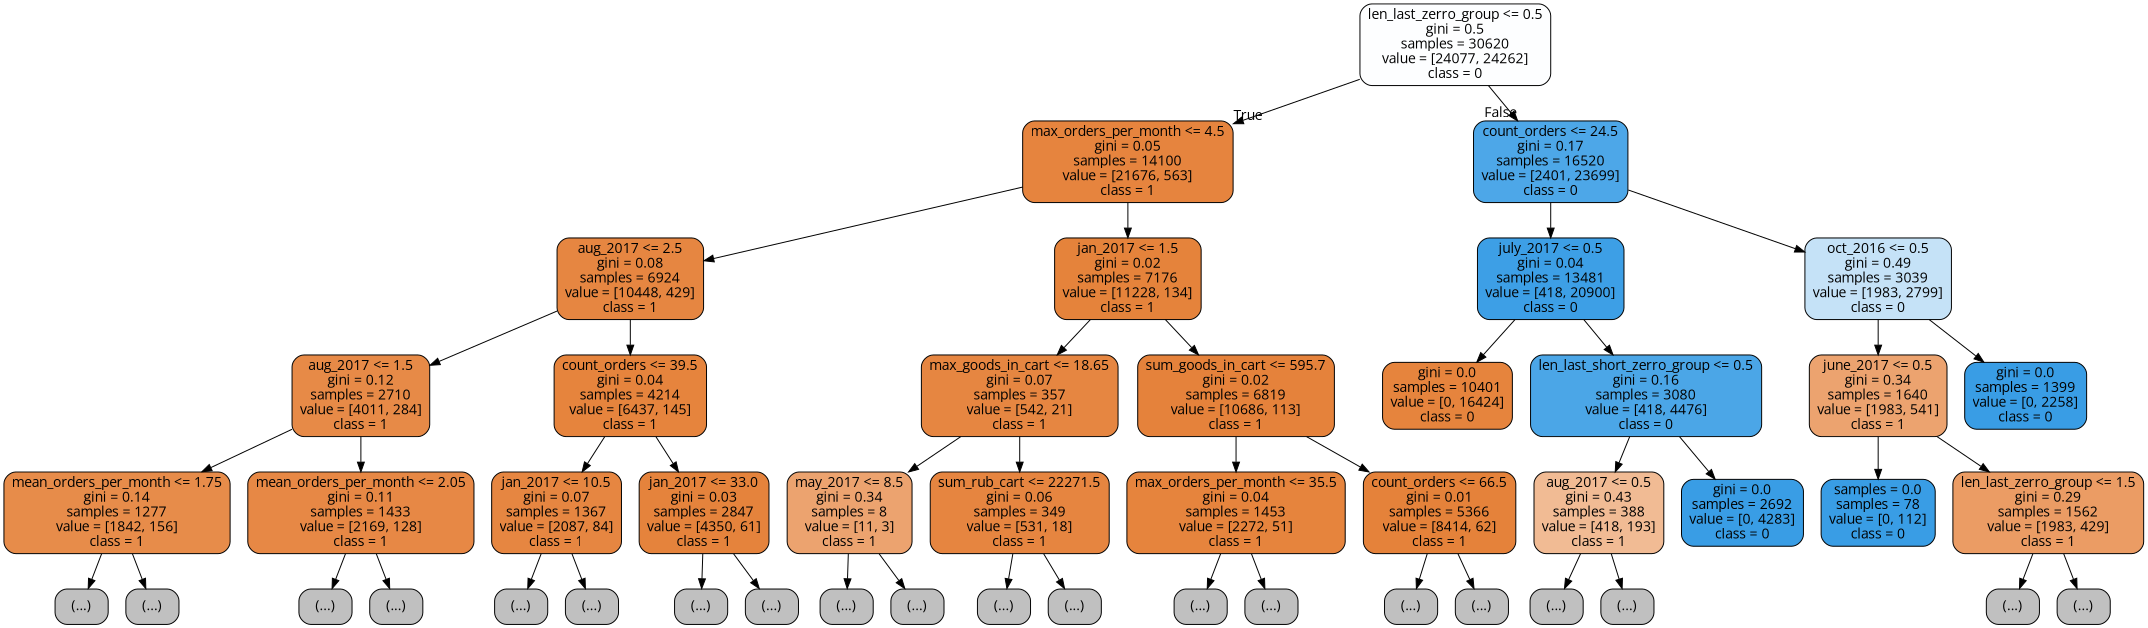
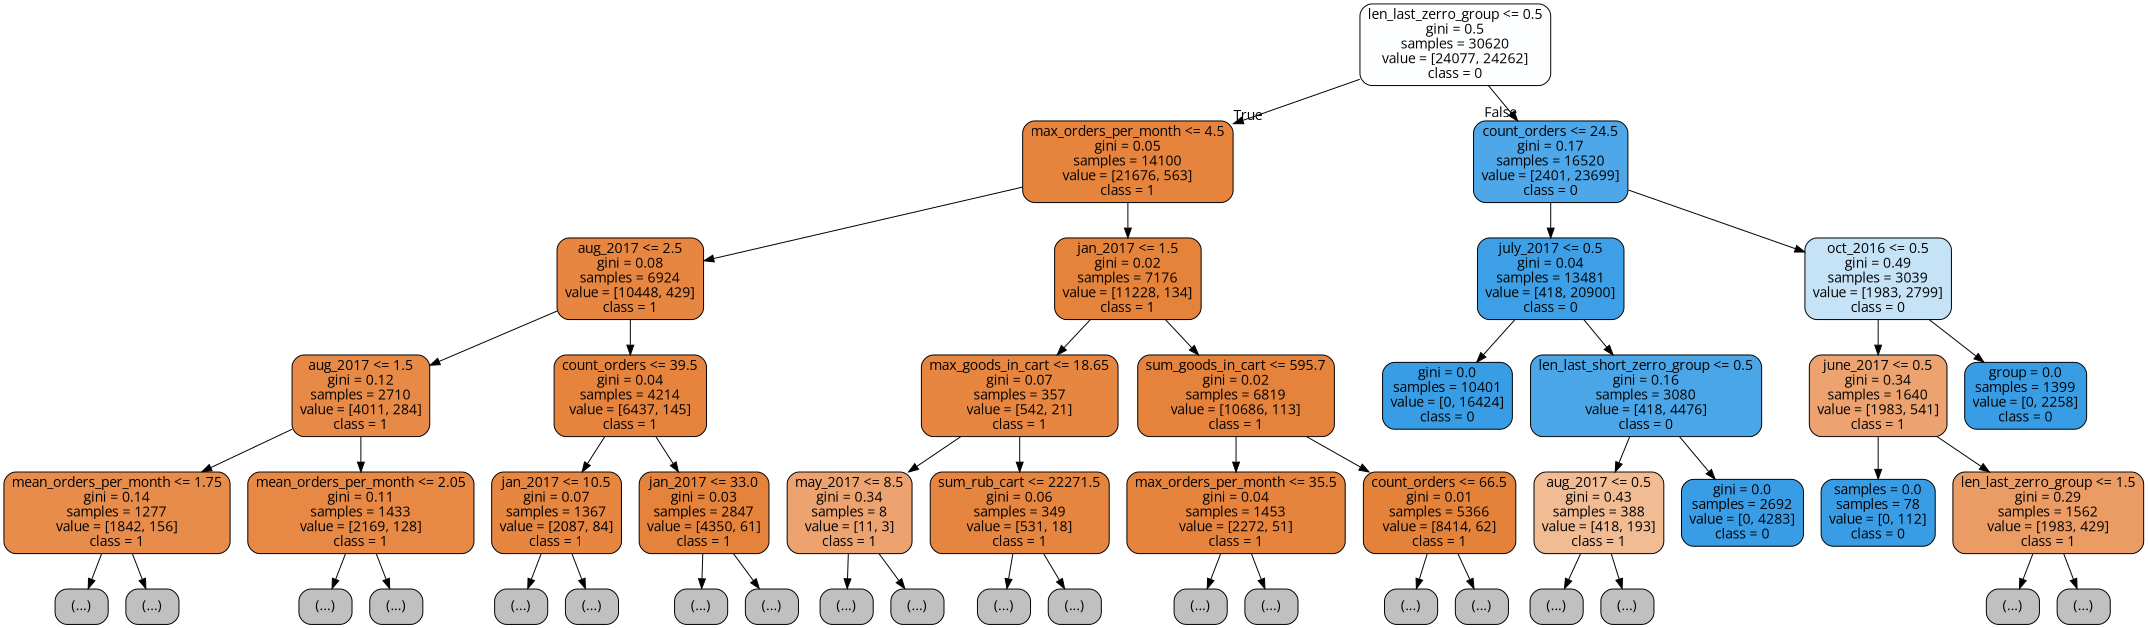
(1447, 396) -> (1447, 396)
(2026, 396) -> (2026, 396)
